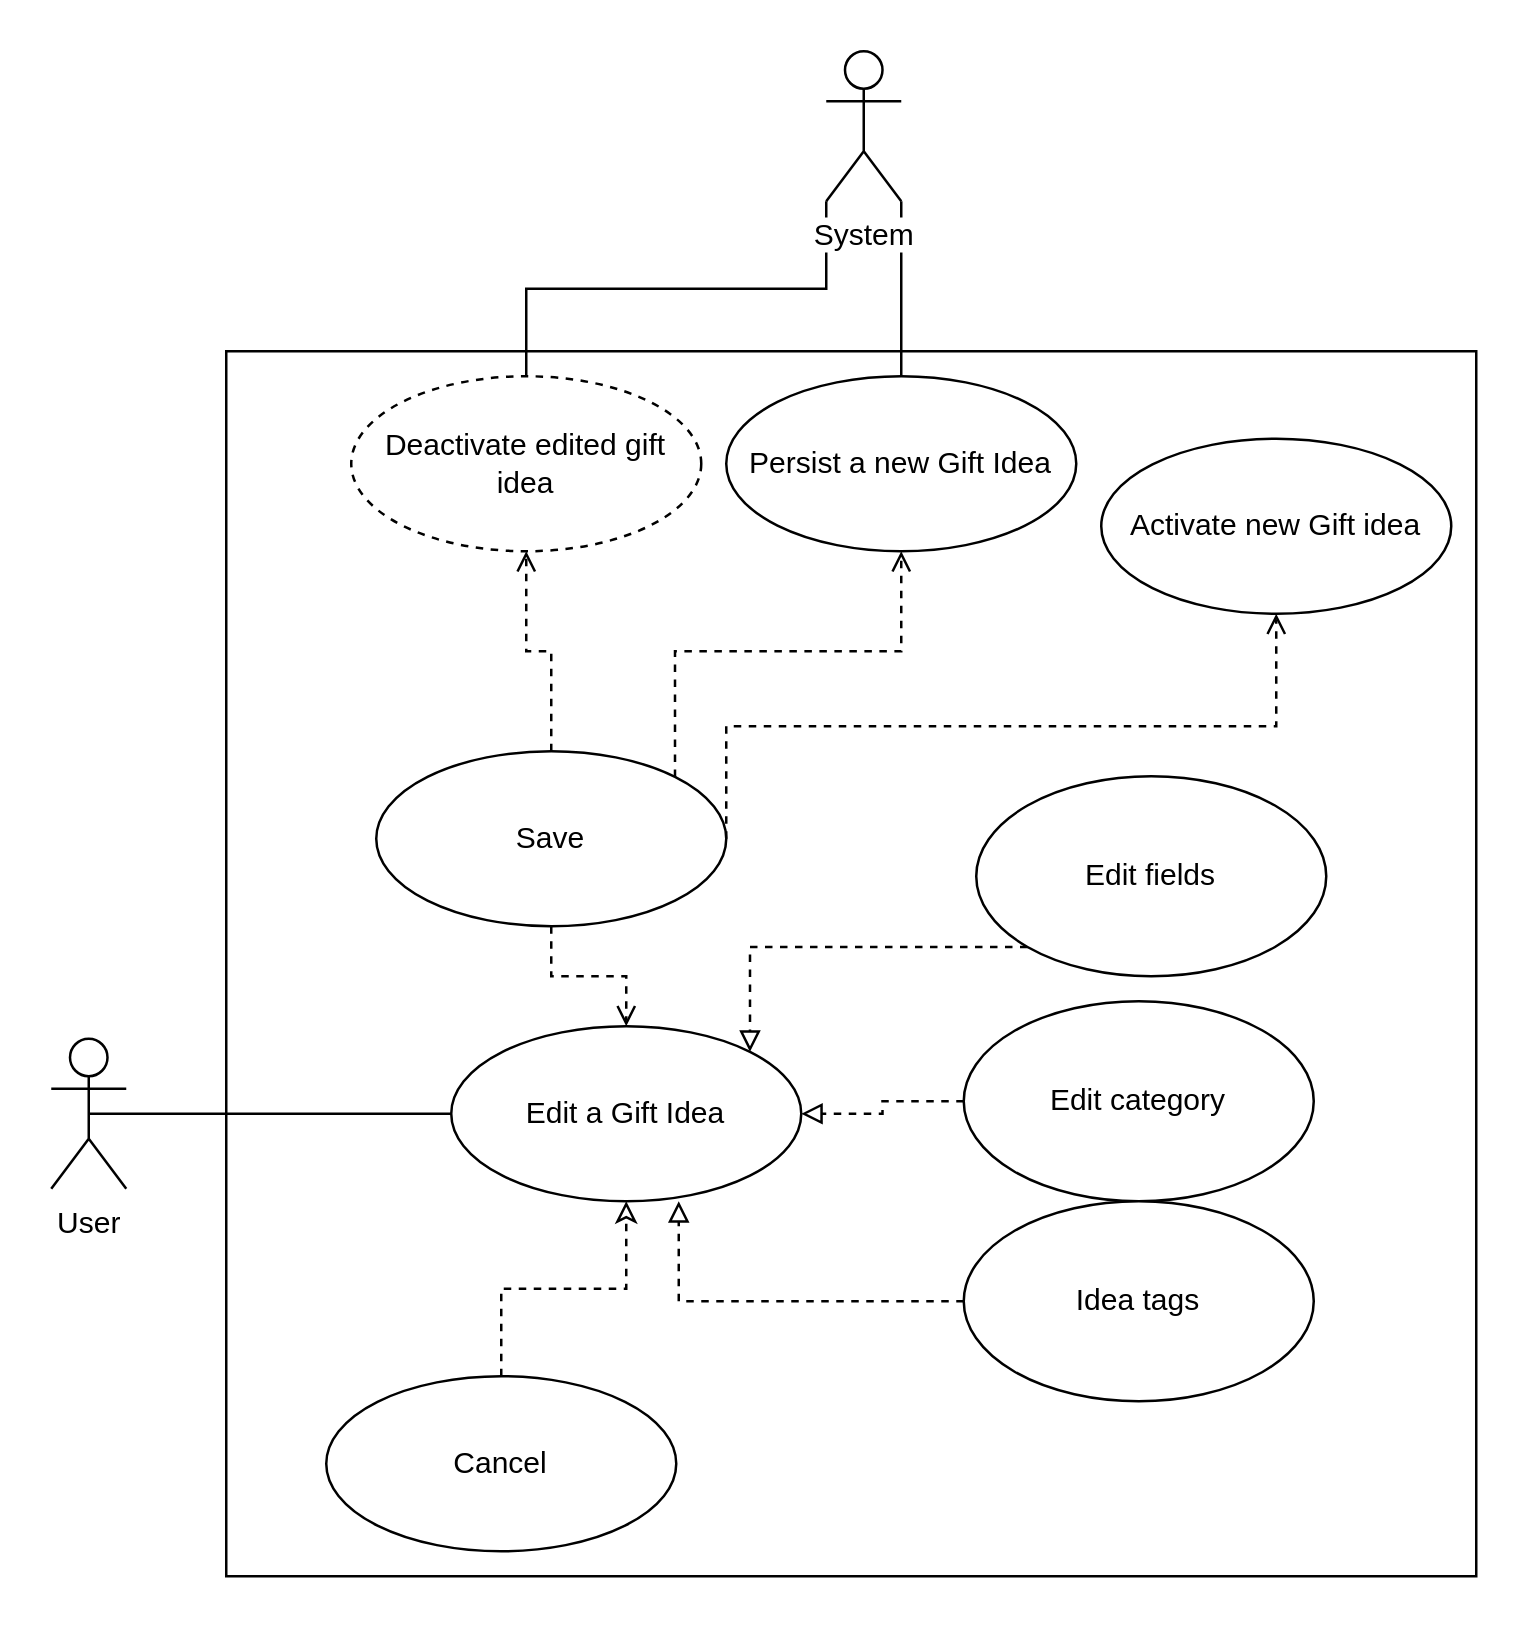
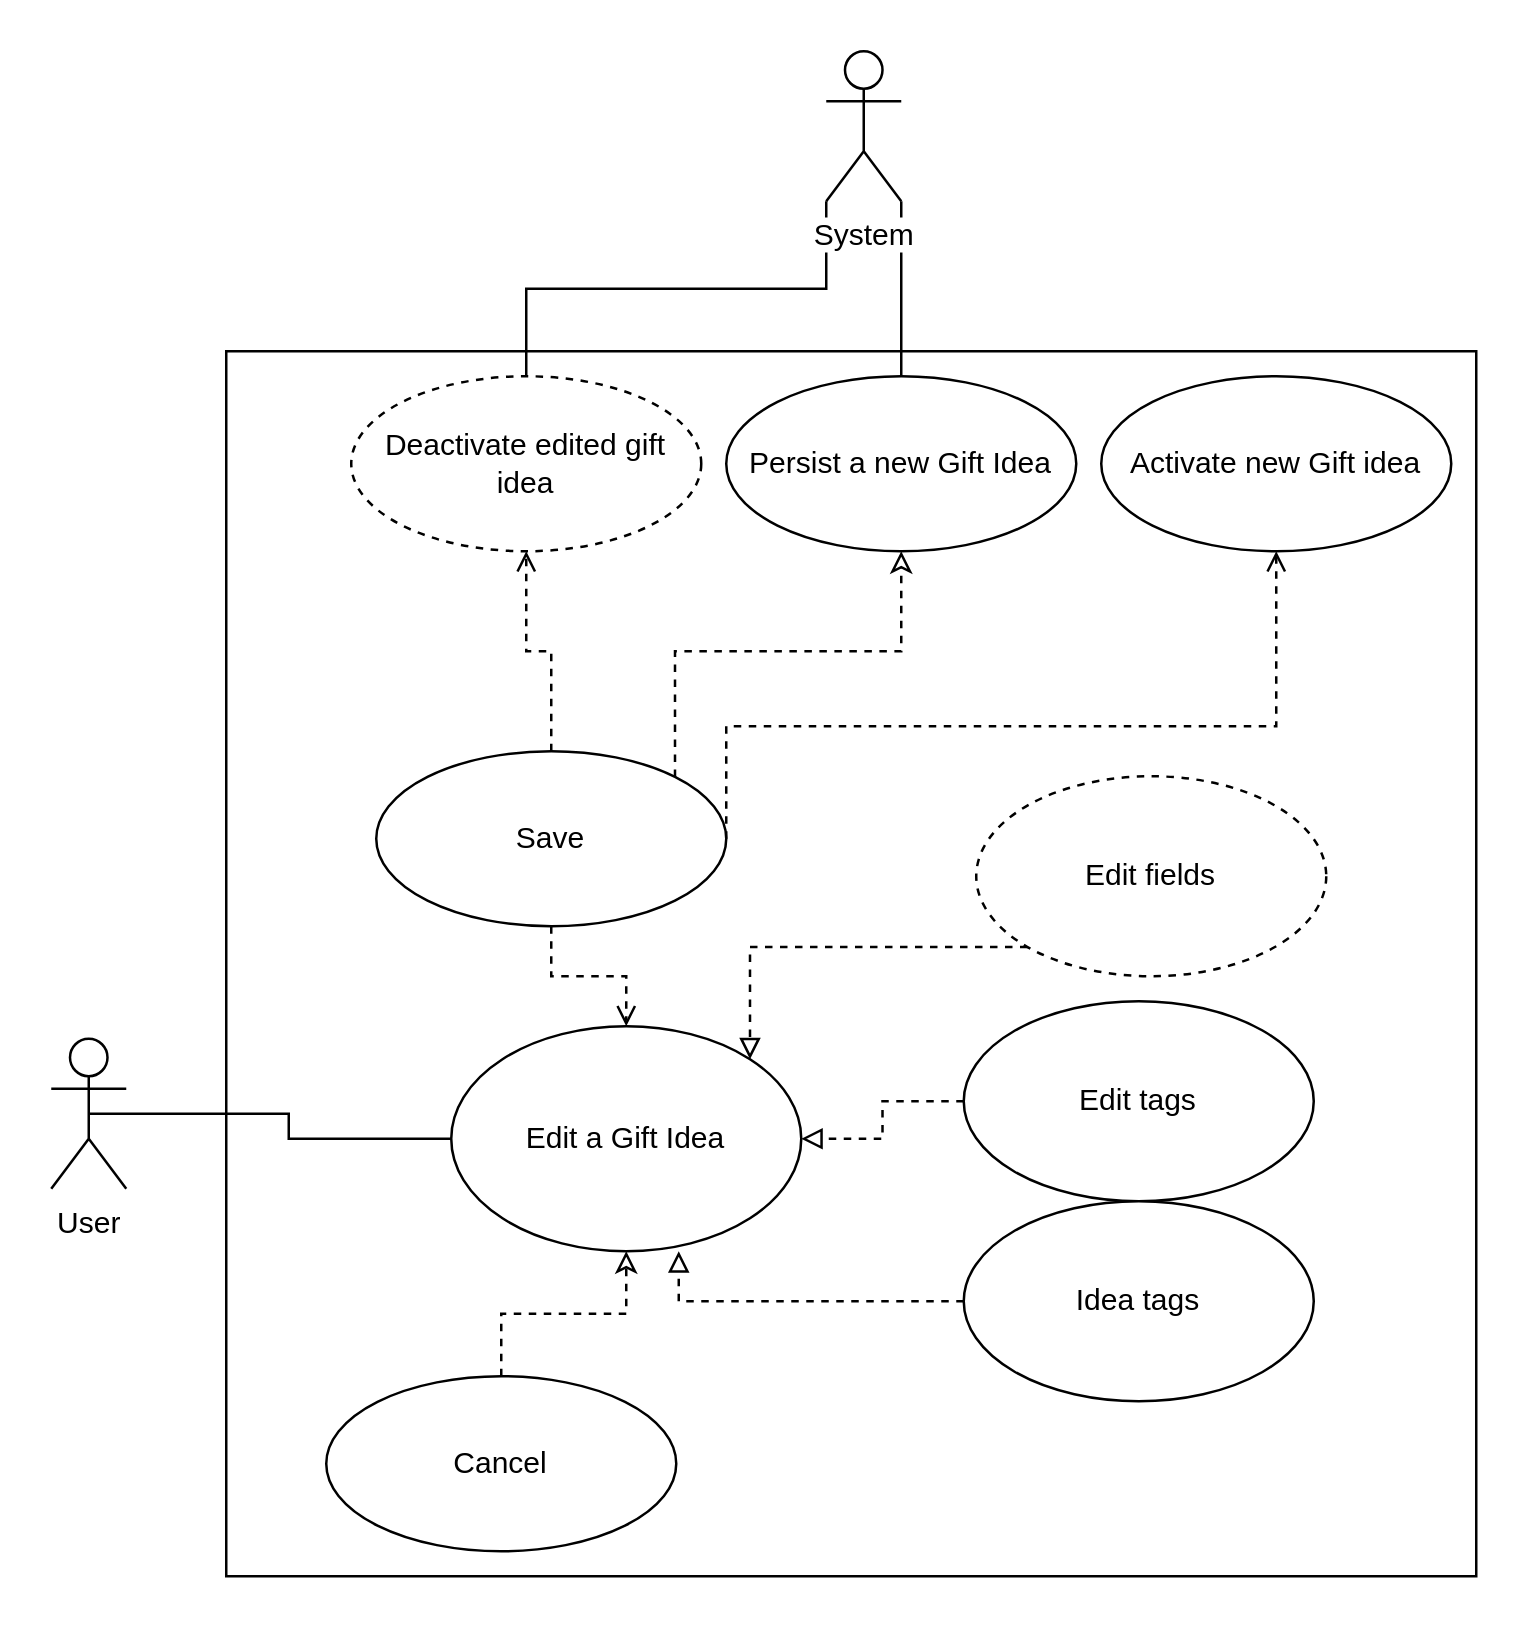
(1276, 526) -> (1276, 464)
(901, 565) -> (901, 569)
(1151, 876) -> (1151, 876)
(1139, 1101) -> (1139, 1101)
(626, 1114) -> (626, 1139)
